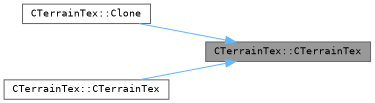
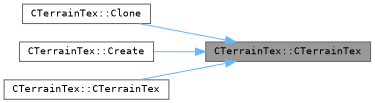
none -> (86, 52)
